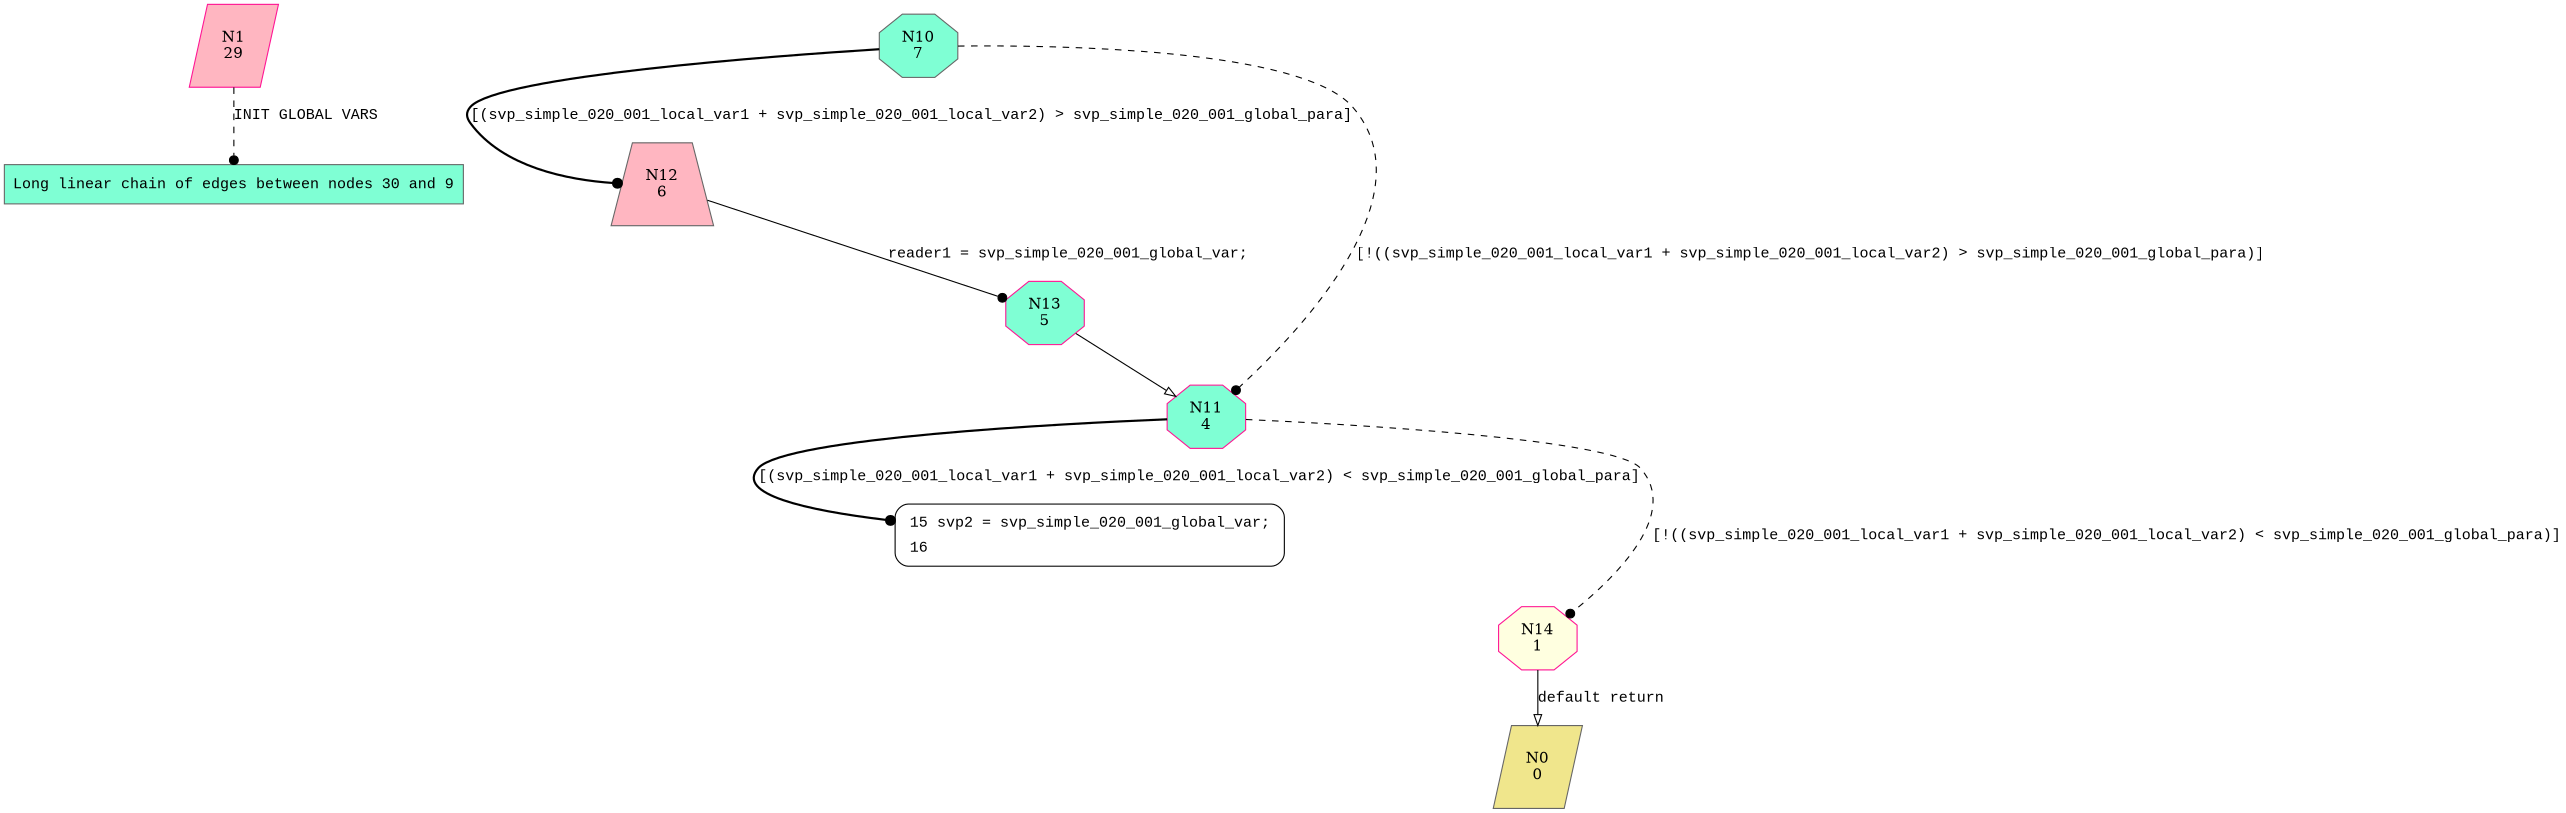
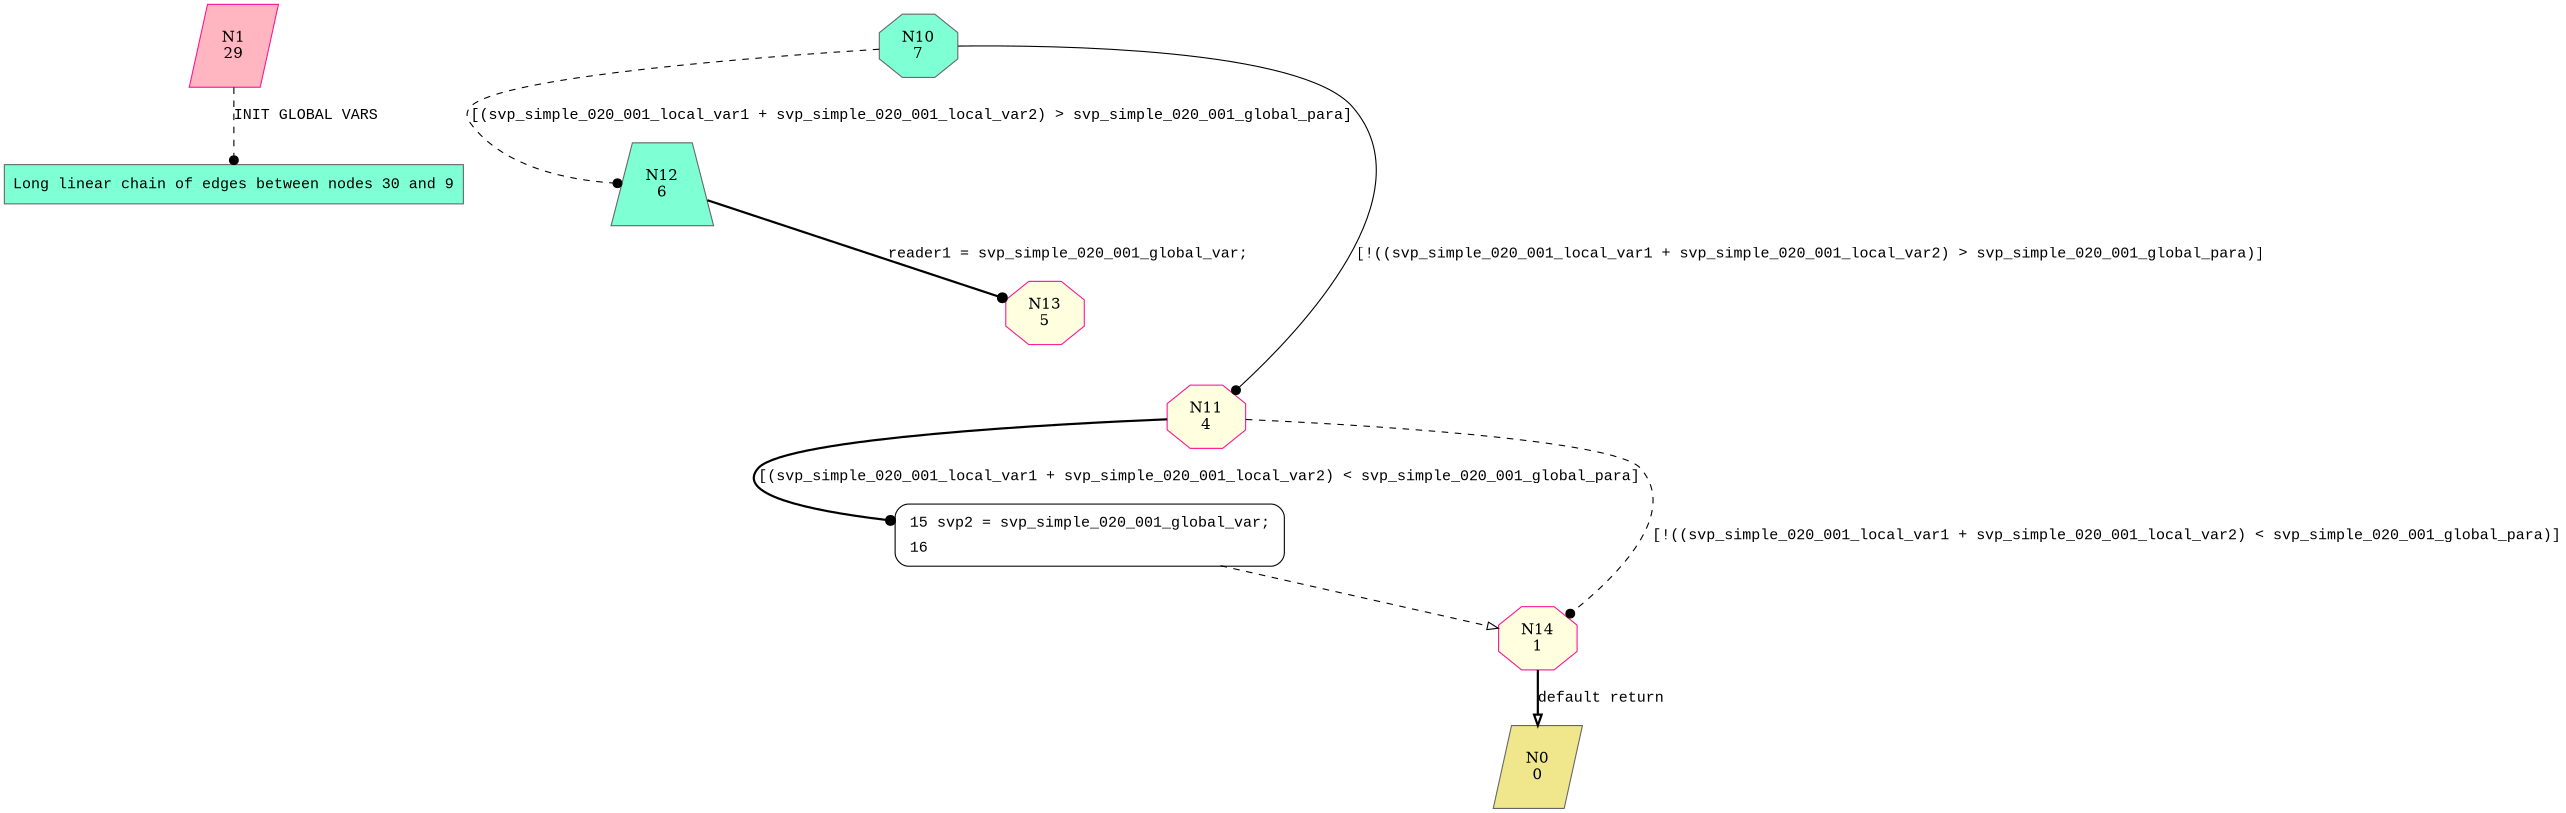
(585, 77) -> (585, 77)
(1322, 86) -> (1322, 86)
(662, 184) -> (662, 184)
(853, 248) -> (853, 248)
(1045, 313) -> (1045, 313)
(1121, 362) -> none
(1206, 417) -> (1206, 417)
none -> (1354, 596)
(1538, 692) -> (1538, 692)
